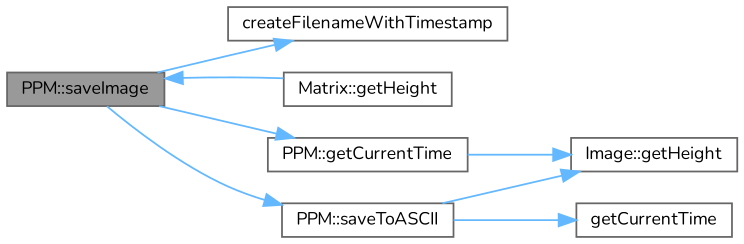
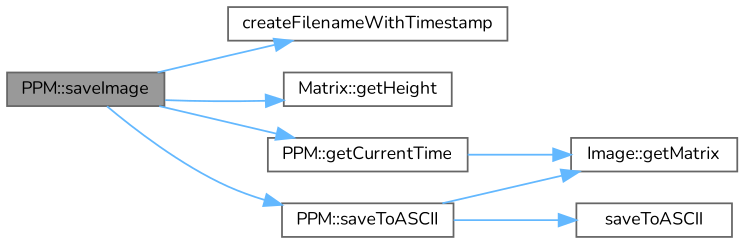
(233, 77) -> (215, 101)
(654, 155) -> (654, 155)
(654, 220) -> (654, 220)
